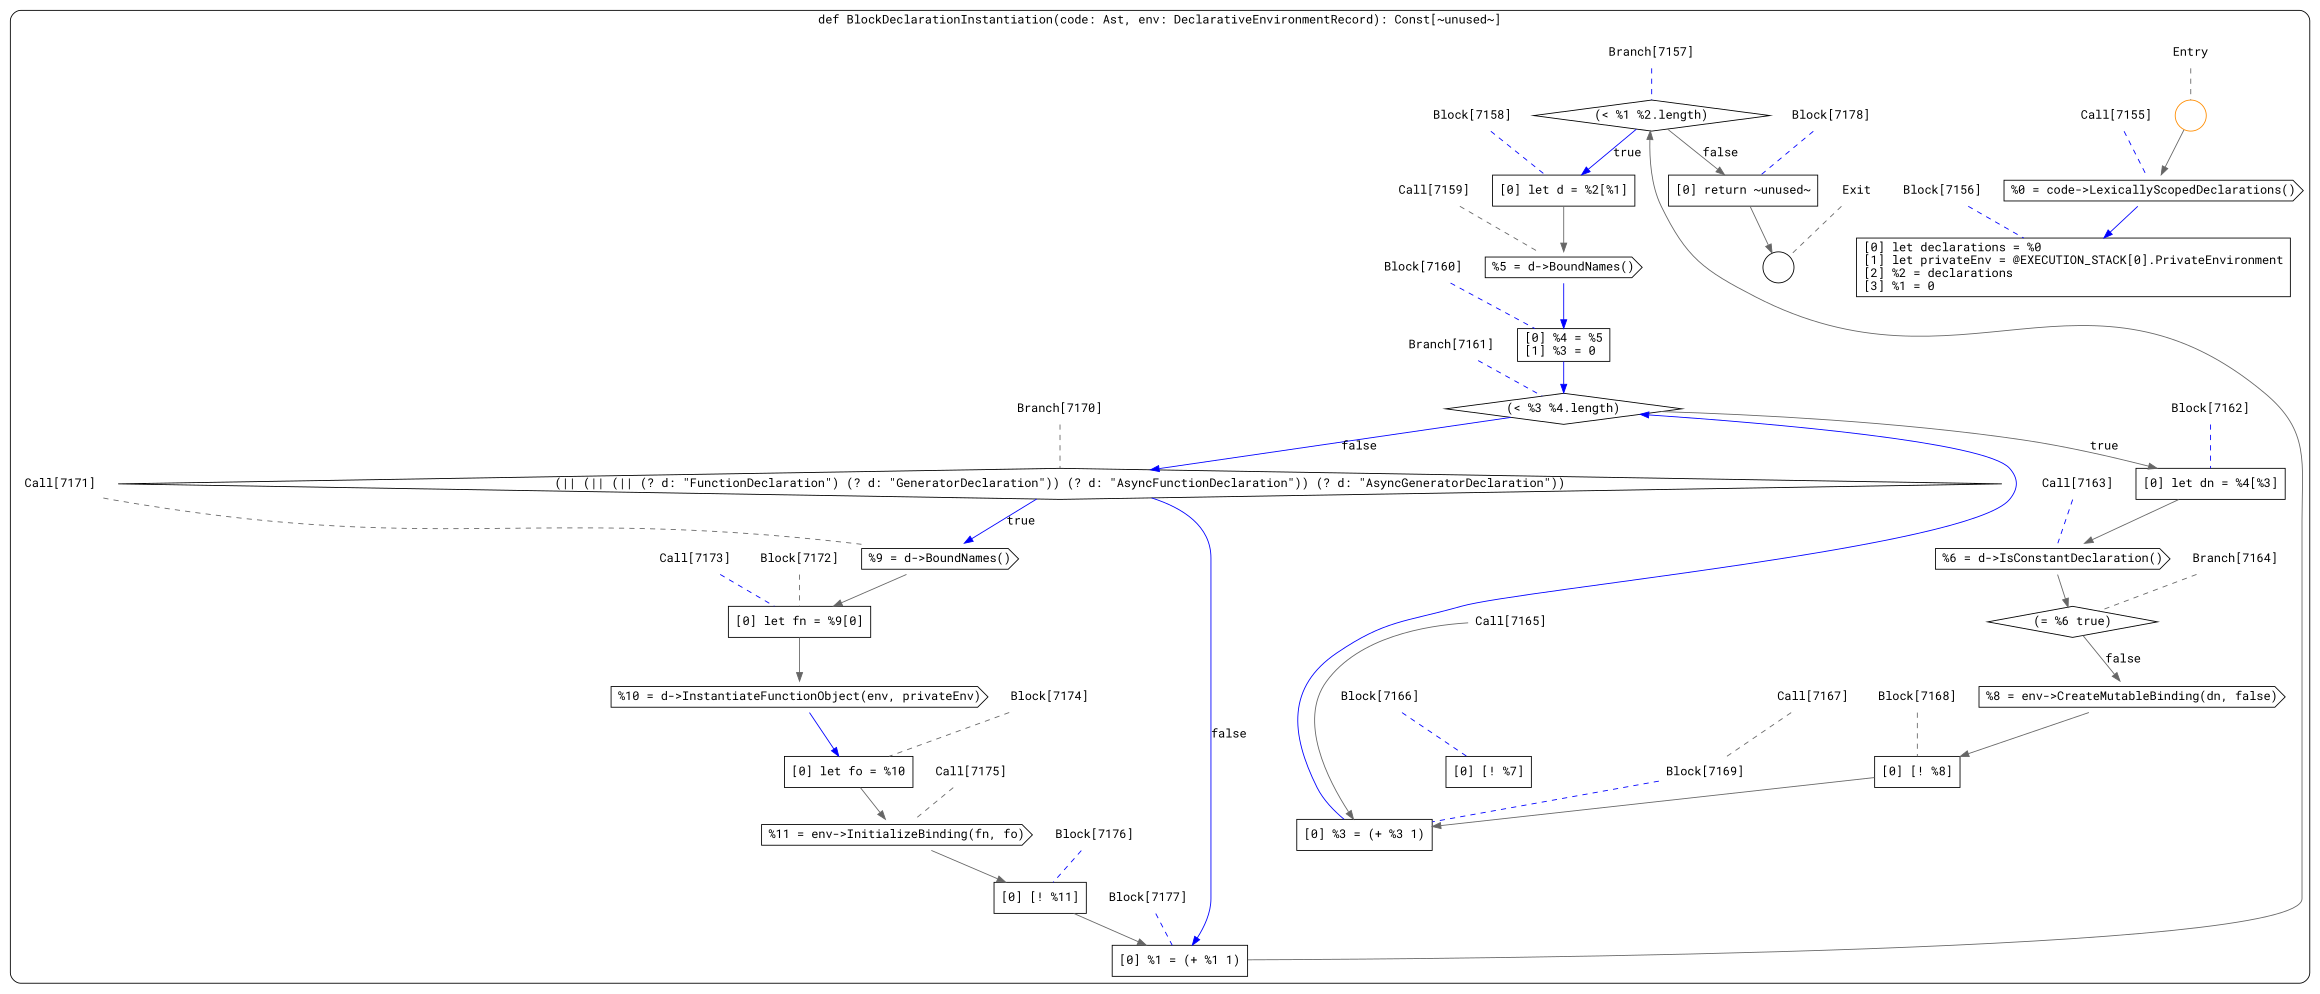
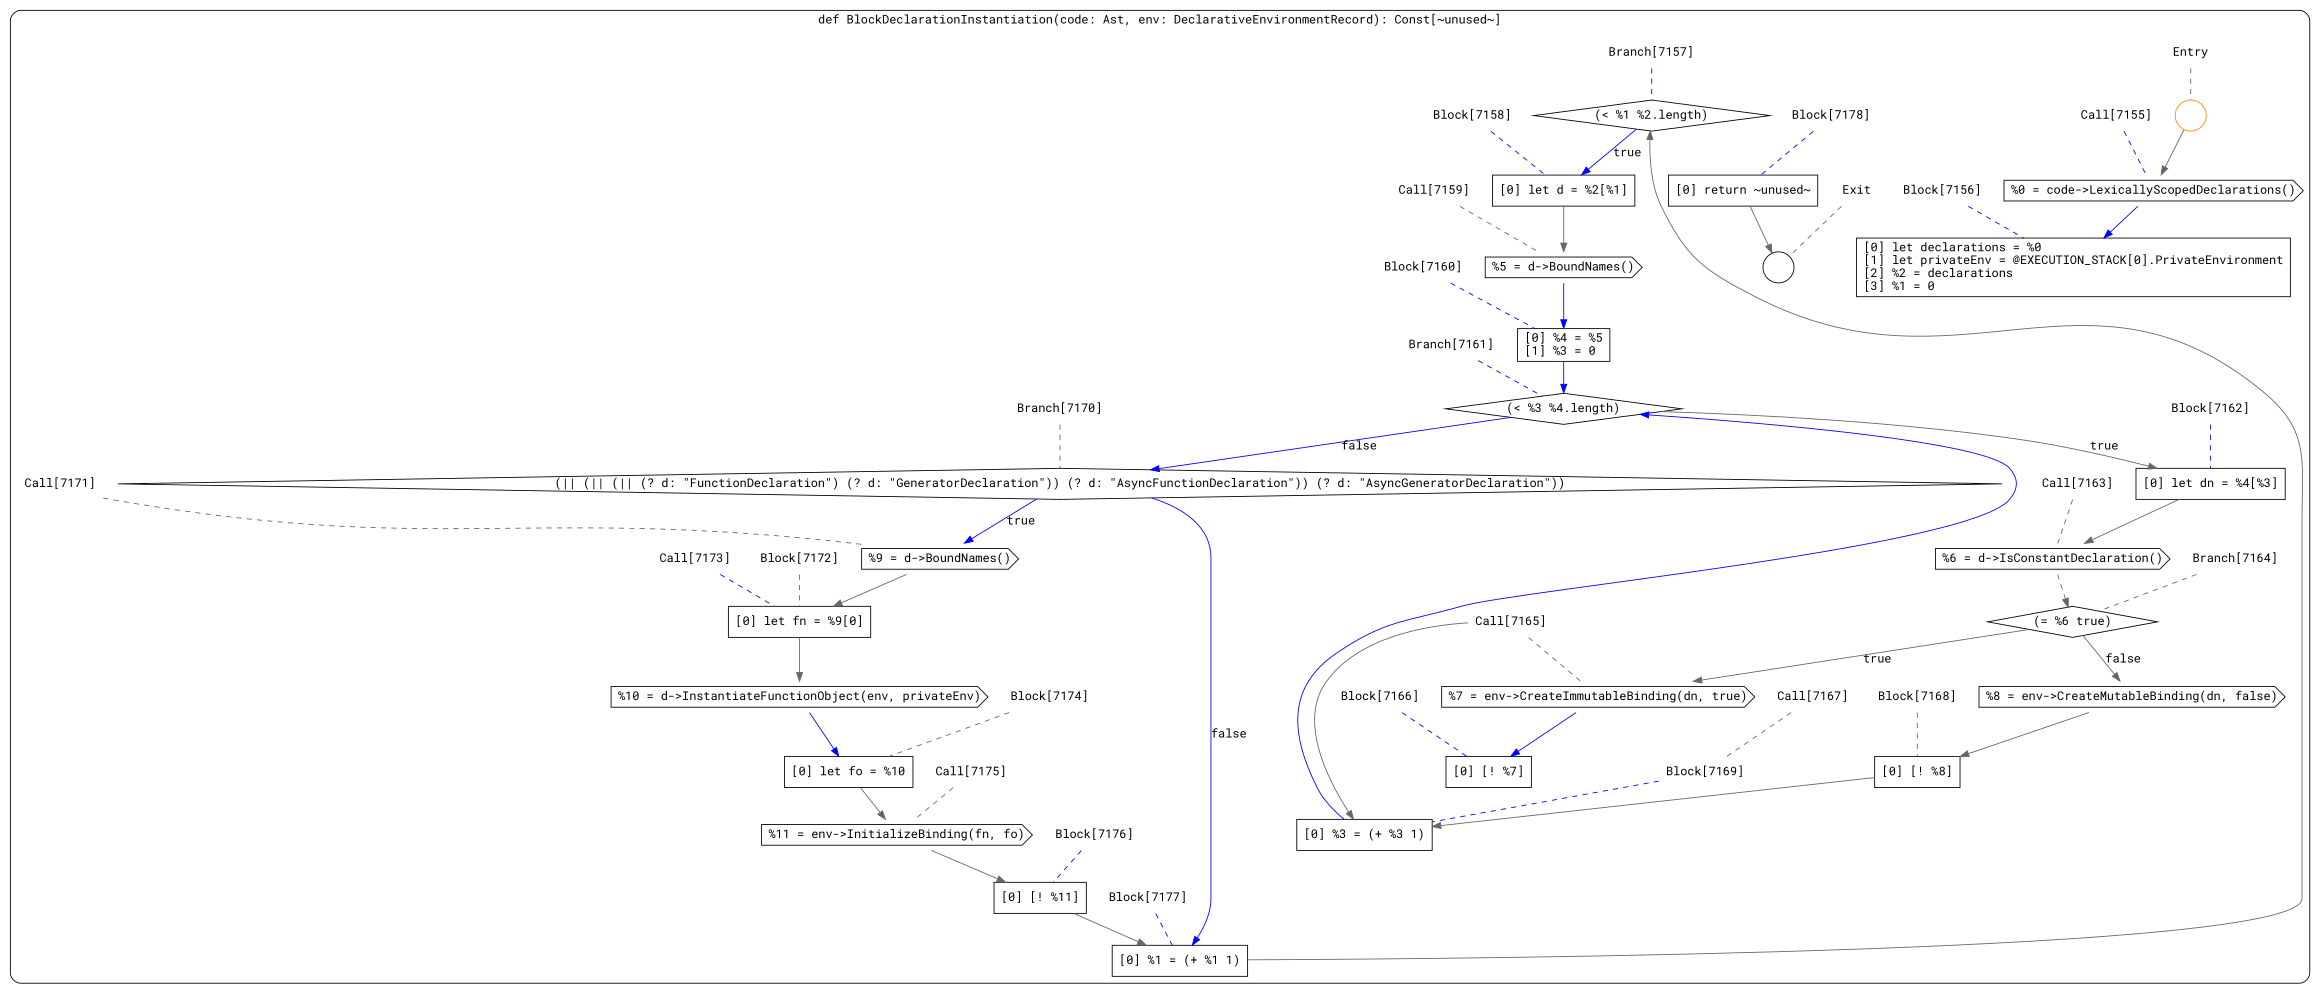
(1693, 149) -> none
(2065, 521) -> (2065, 521)
(2062, 587) -> (2062, 587)
none -> (1598, 697)
